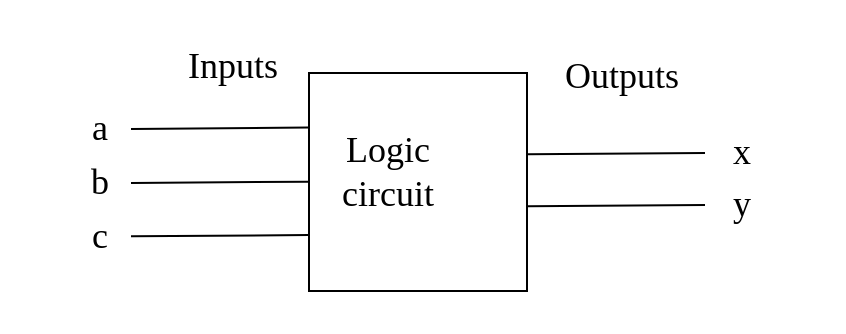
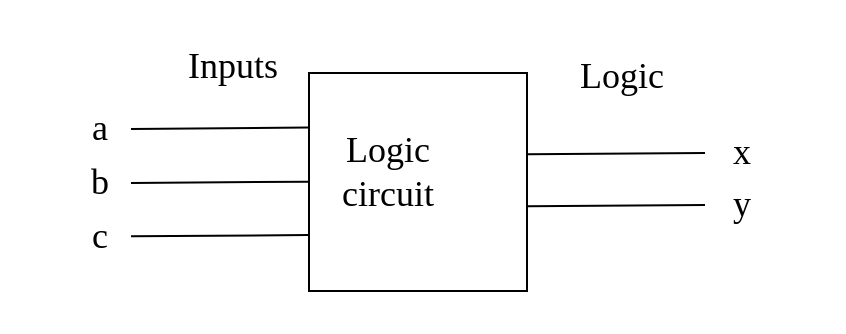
(623, 77) -> (623, 77)
